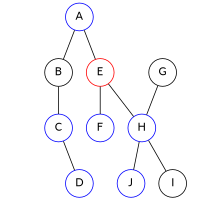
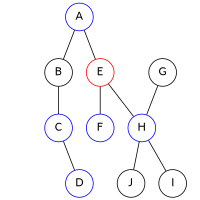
(131, 183) -> (131, 183)
